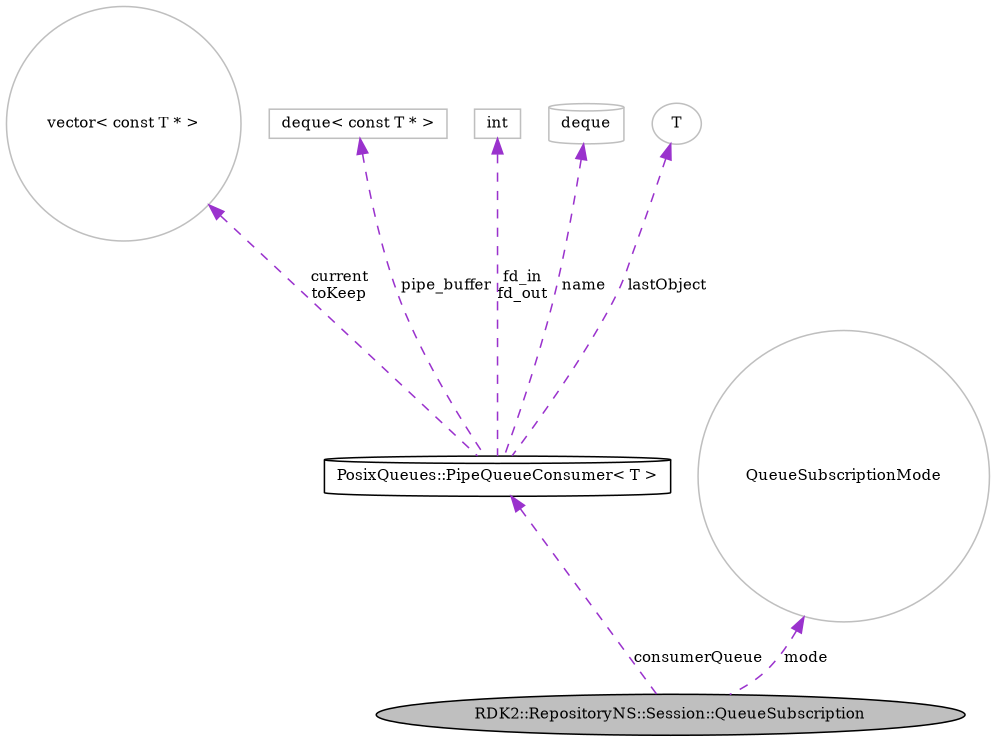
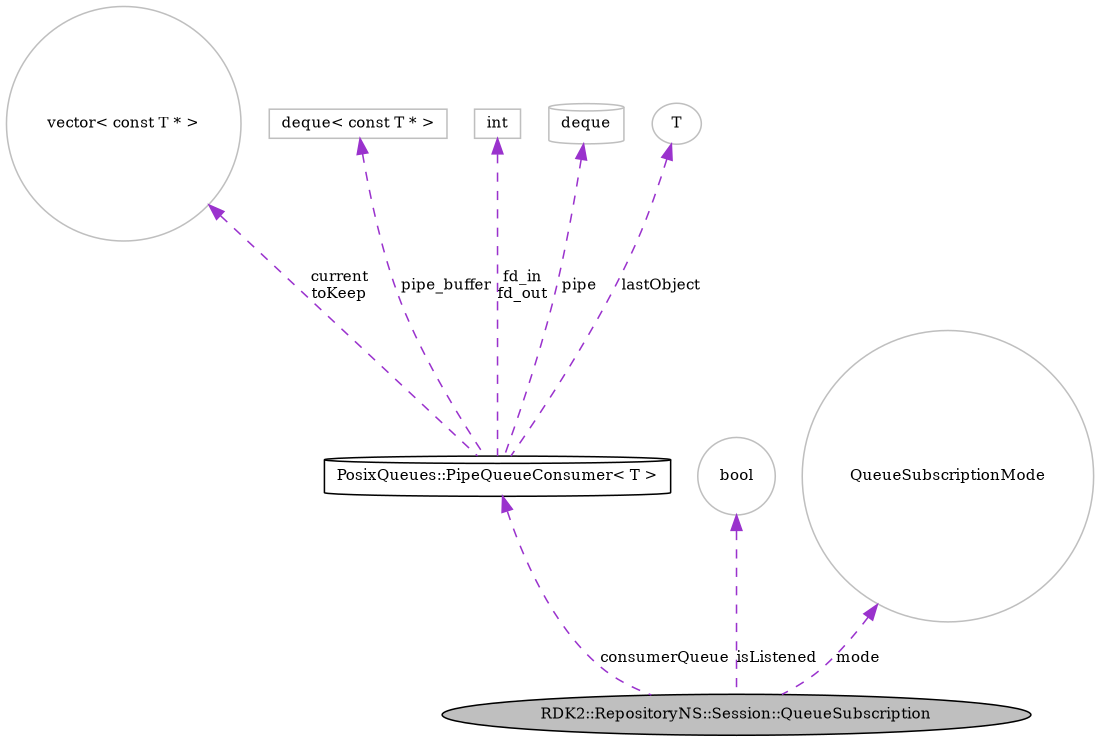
(584, 286) -> (579, 286)
none -> (737, 476)
